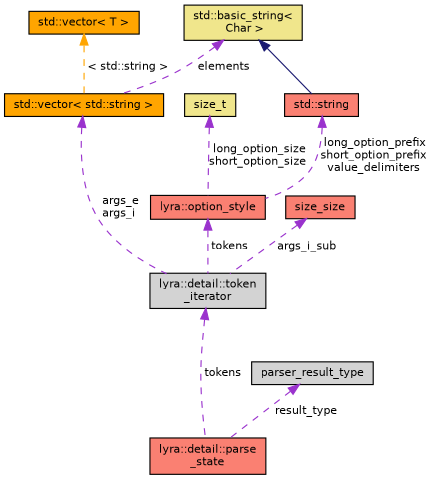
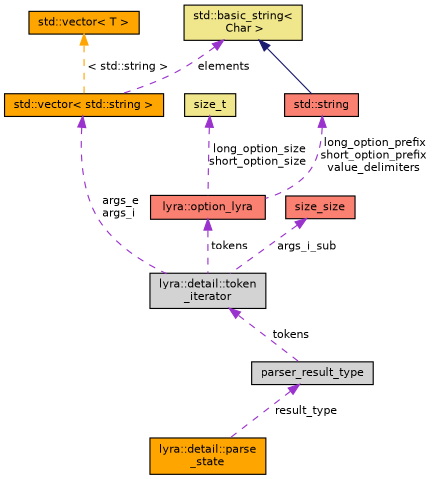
(208, 207) -> (208, 207)
(201, 379) -> (269, 339)
(208, 456) -> (208, 456)
